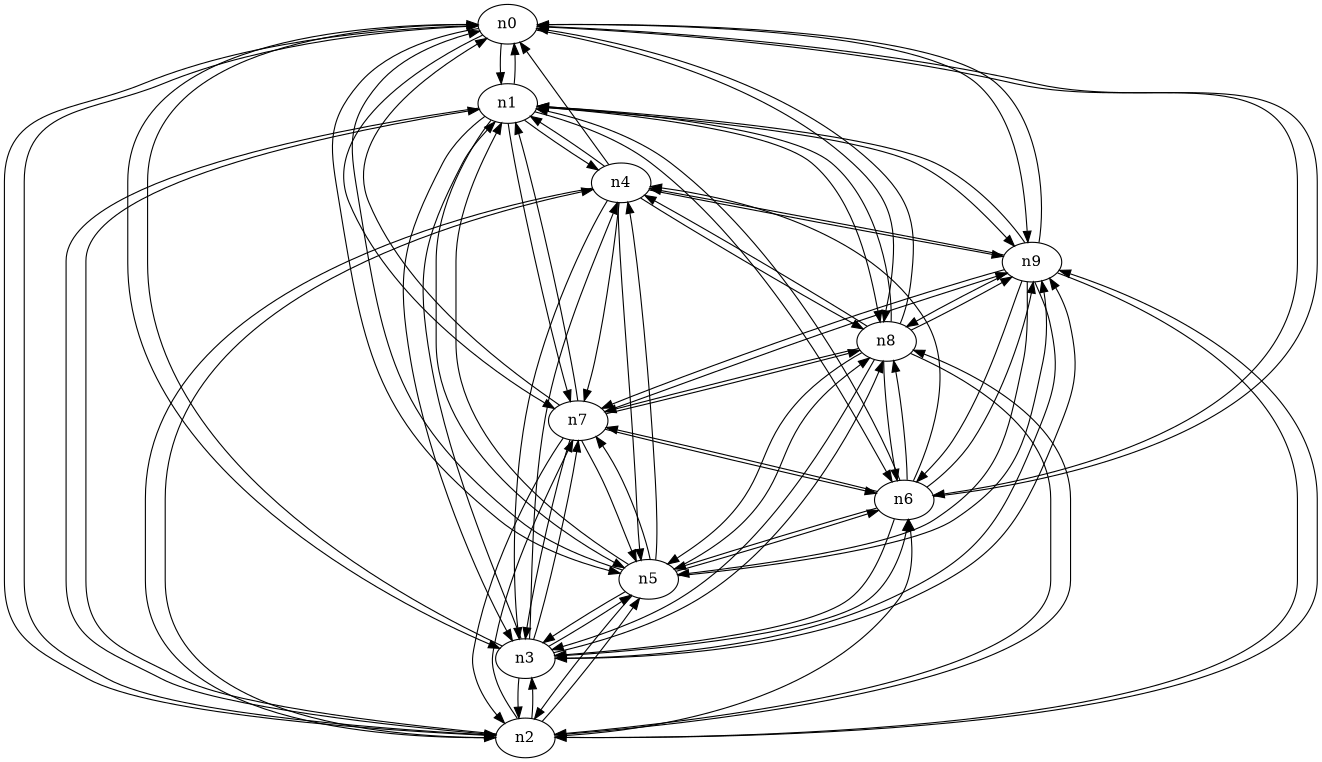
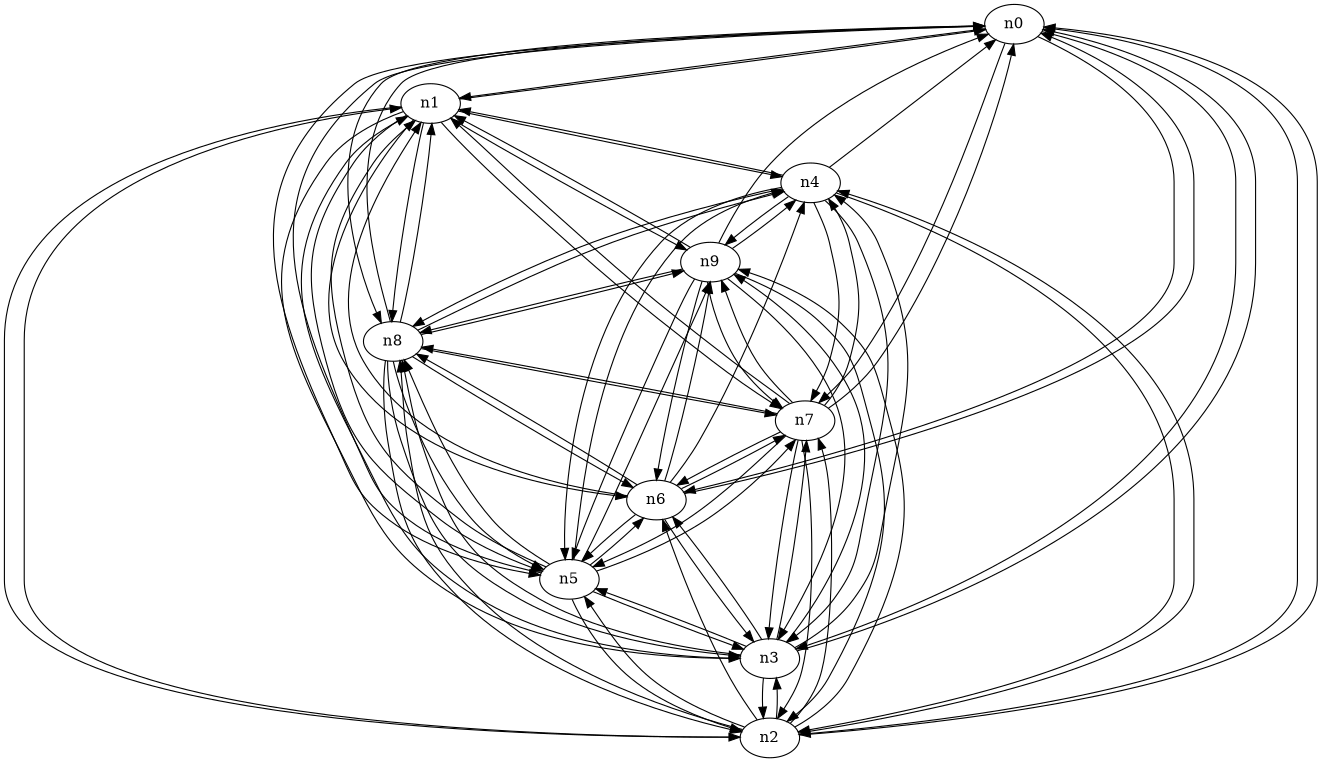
(982, 89) -> none
none -> (859, 309)
